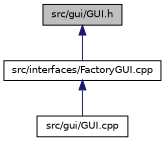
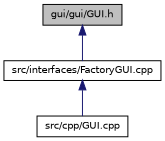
(82, 15) -> (82, 15)
(82, 126) -> (82, 126)
